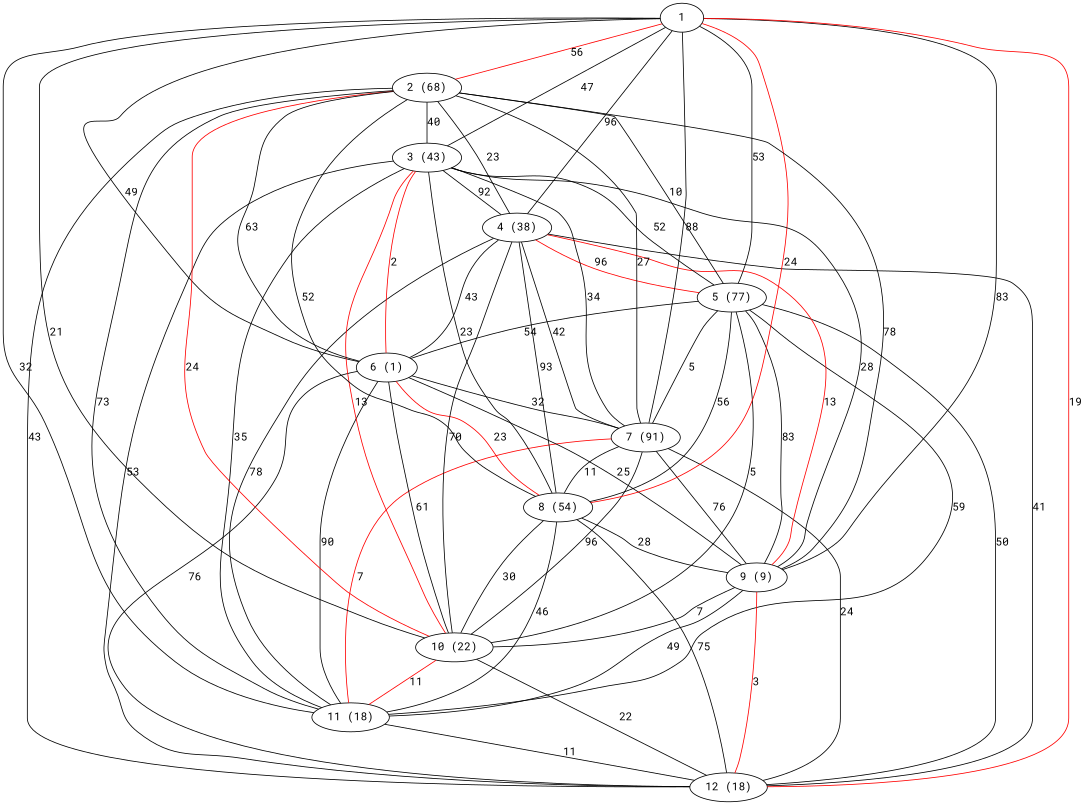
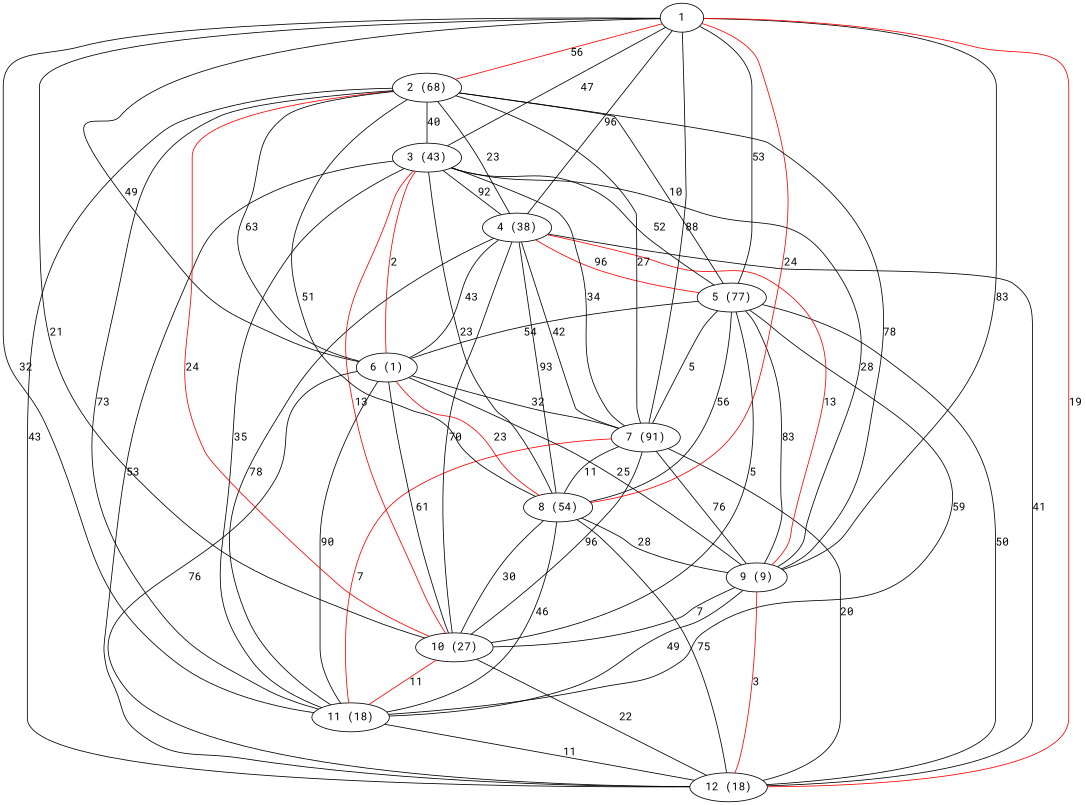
(308, 298) -> (308, 298)
(847, 612) -> (847, 612)
(454, 647) -> (454, 647)
